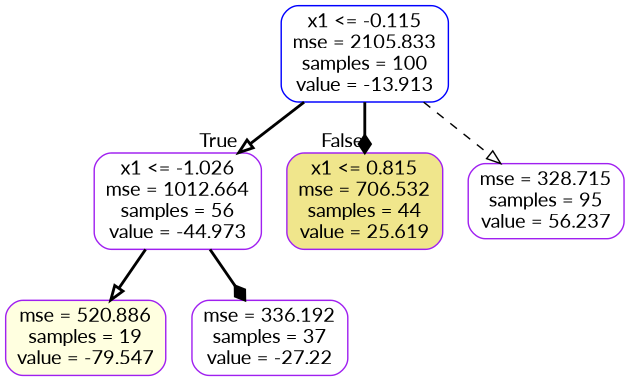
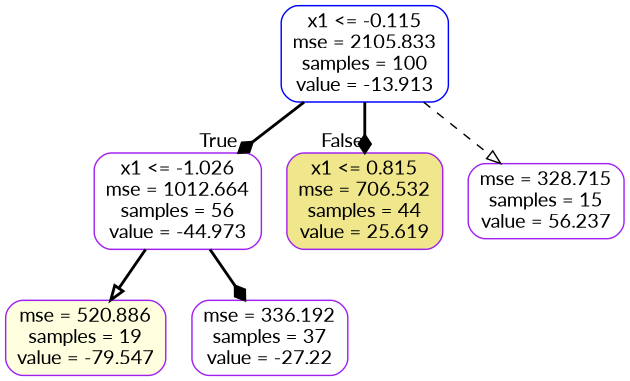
(277, 123) -> (277, 123)
(546, 201) -> (546, 201)
